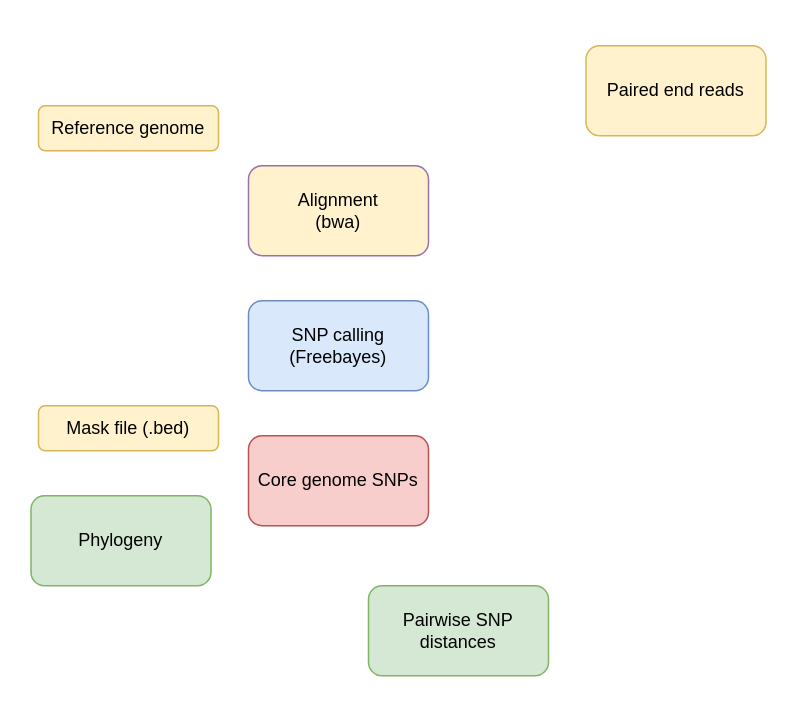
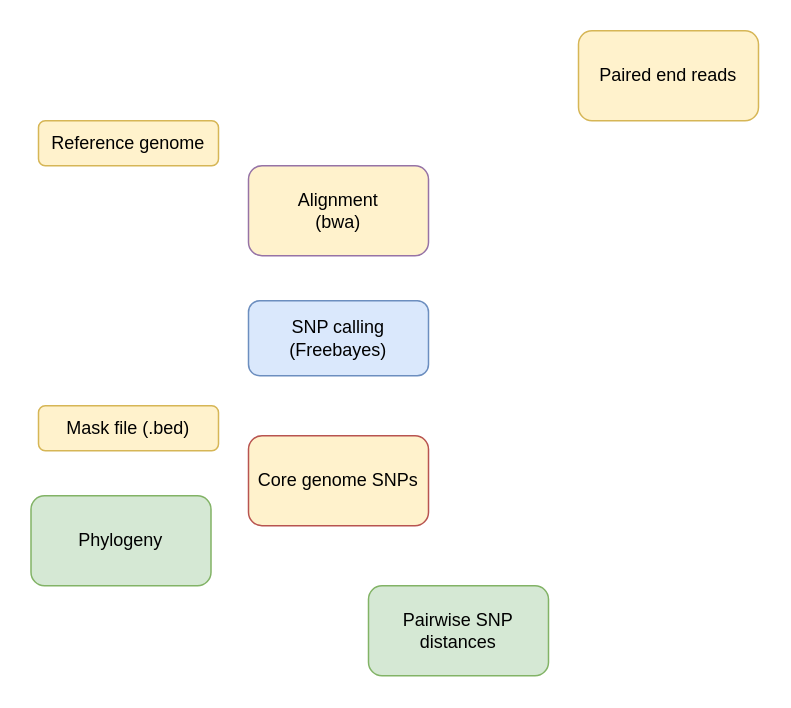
(676, 91) -> (668, 76)
(128, 128) -> (128, 143)
(338, 346) -> (338, 338)
(338, 481) -> (338, 481)
